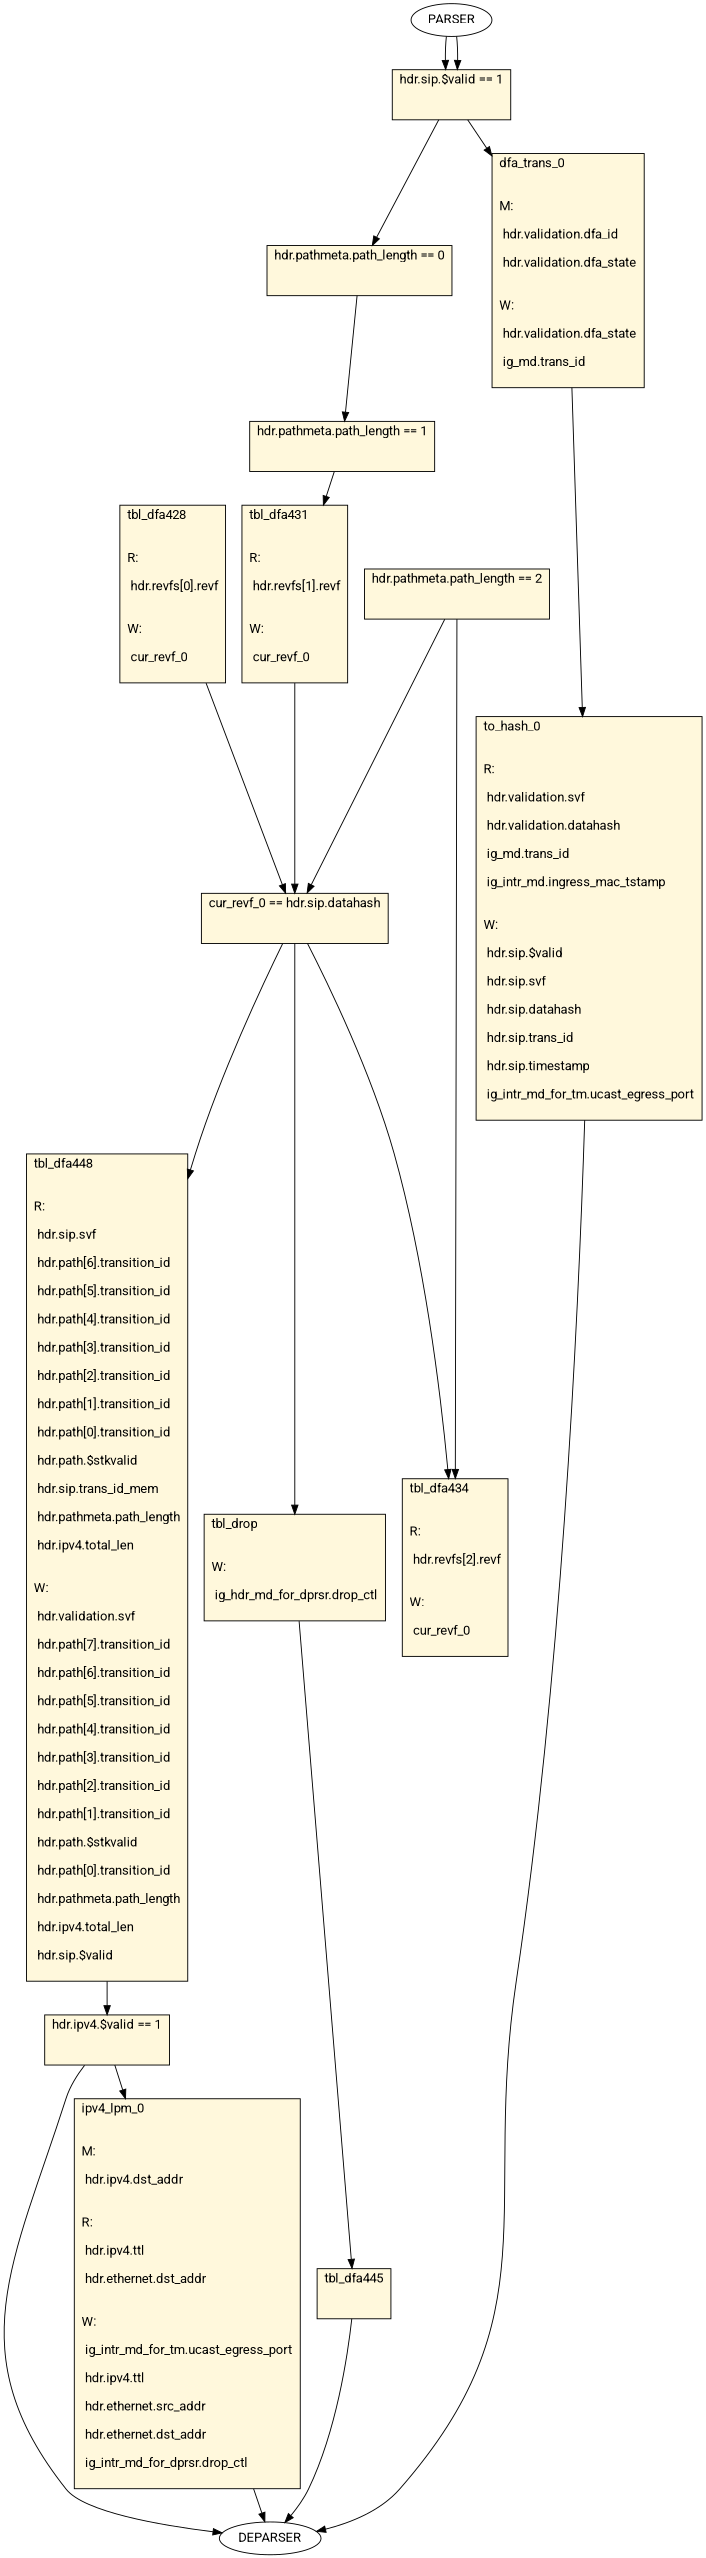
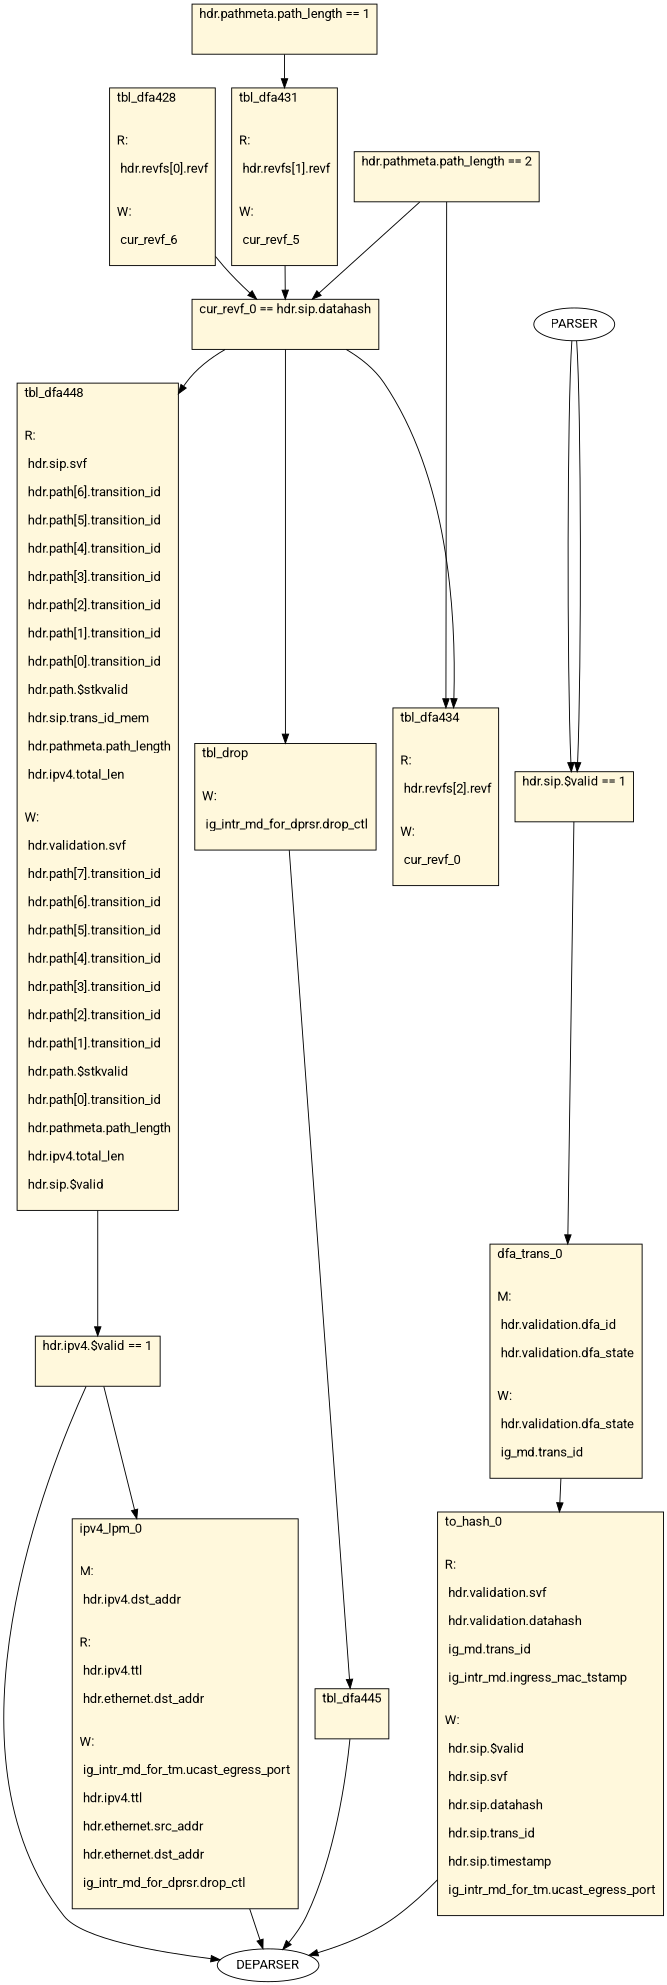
(359, 271) -> none
(173, 594) -> (162, 177)
(295, 594) -> (285, 177)
(295, 1568) -> (285, 797)
